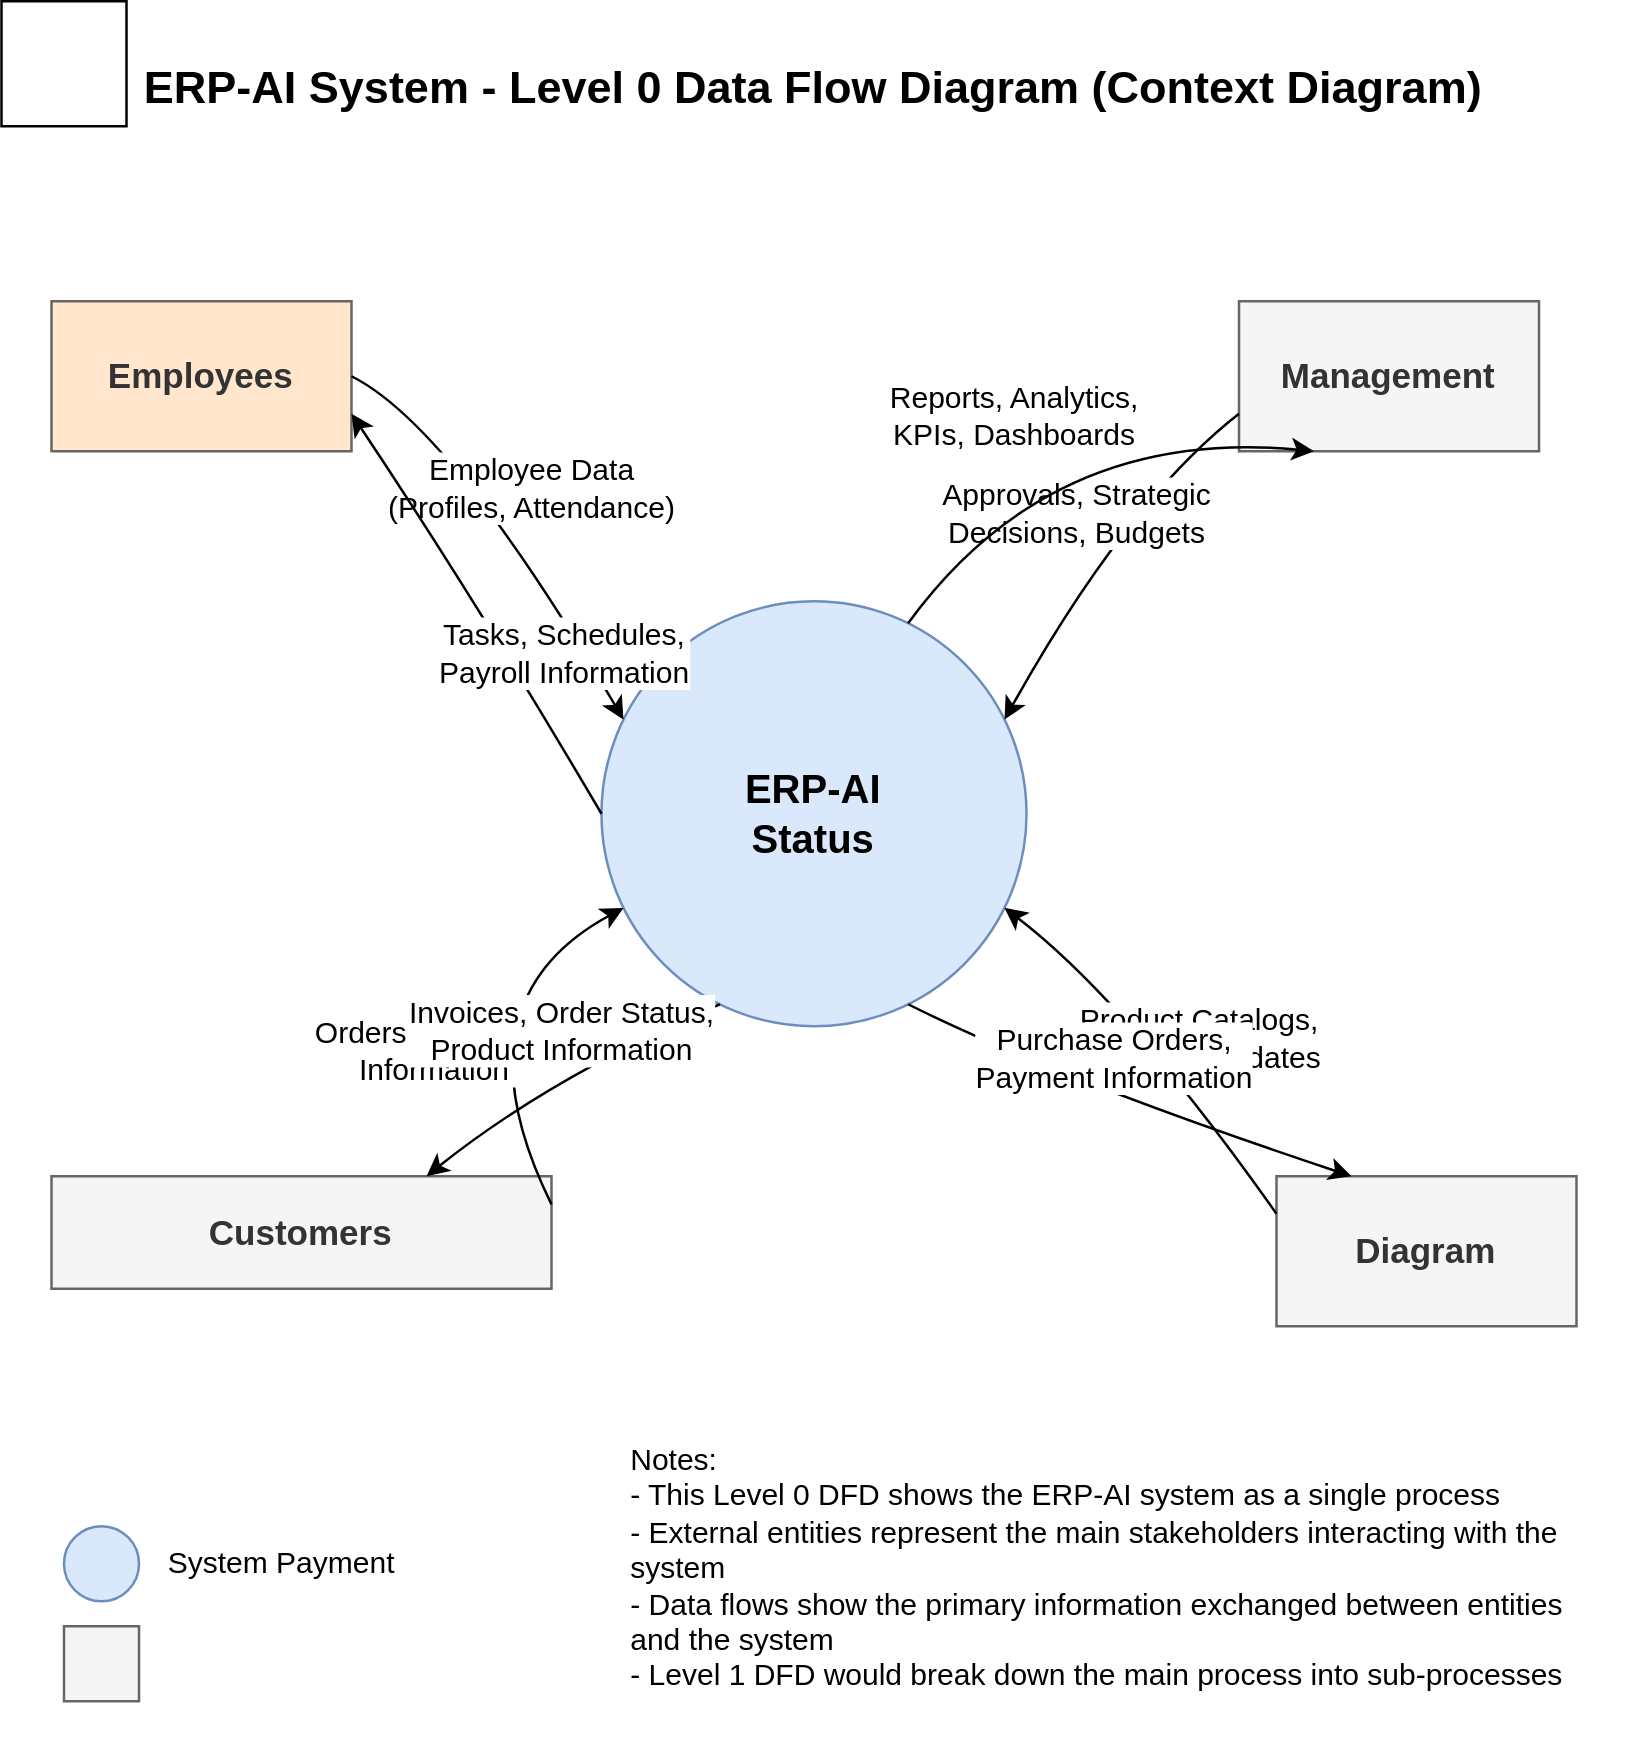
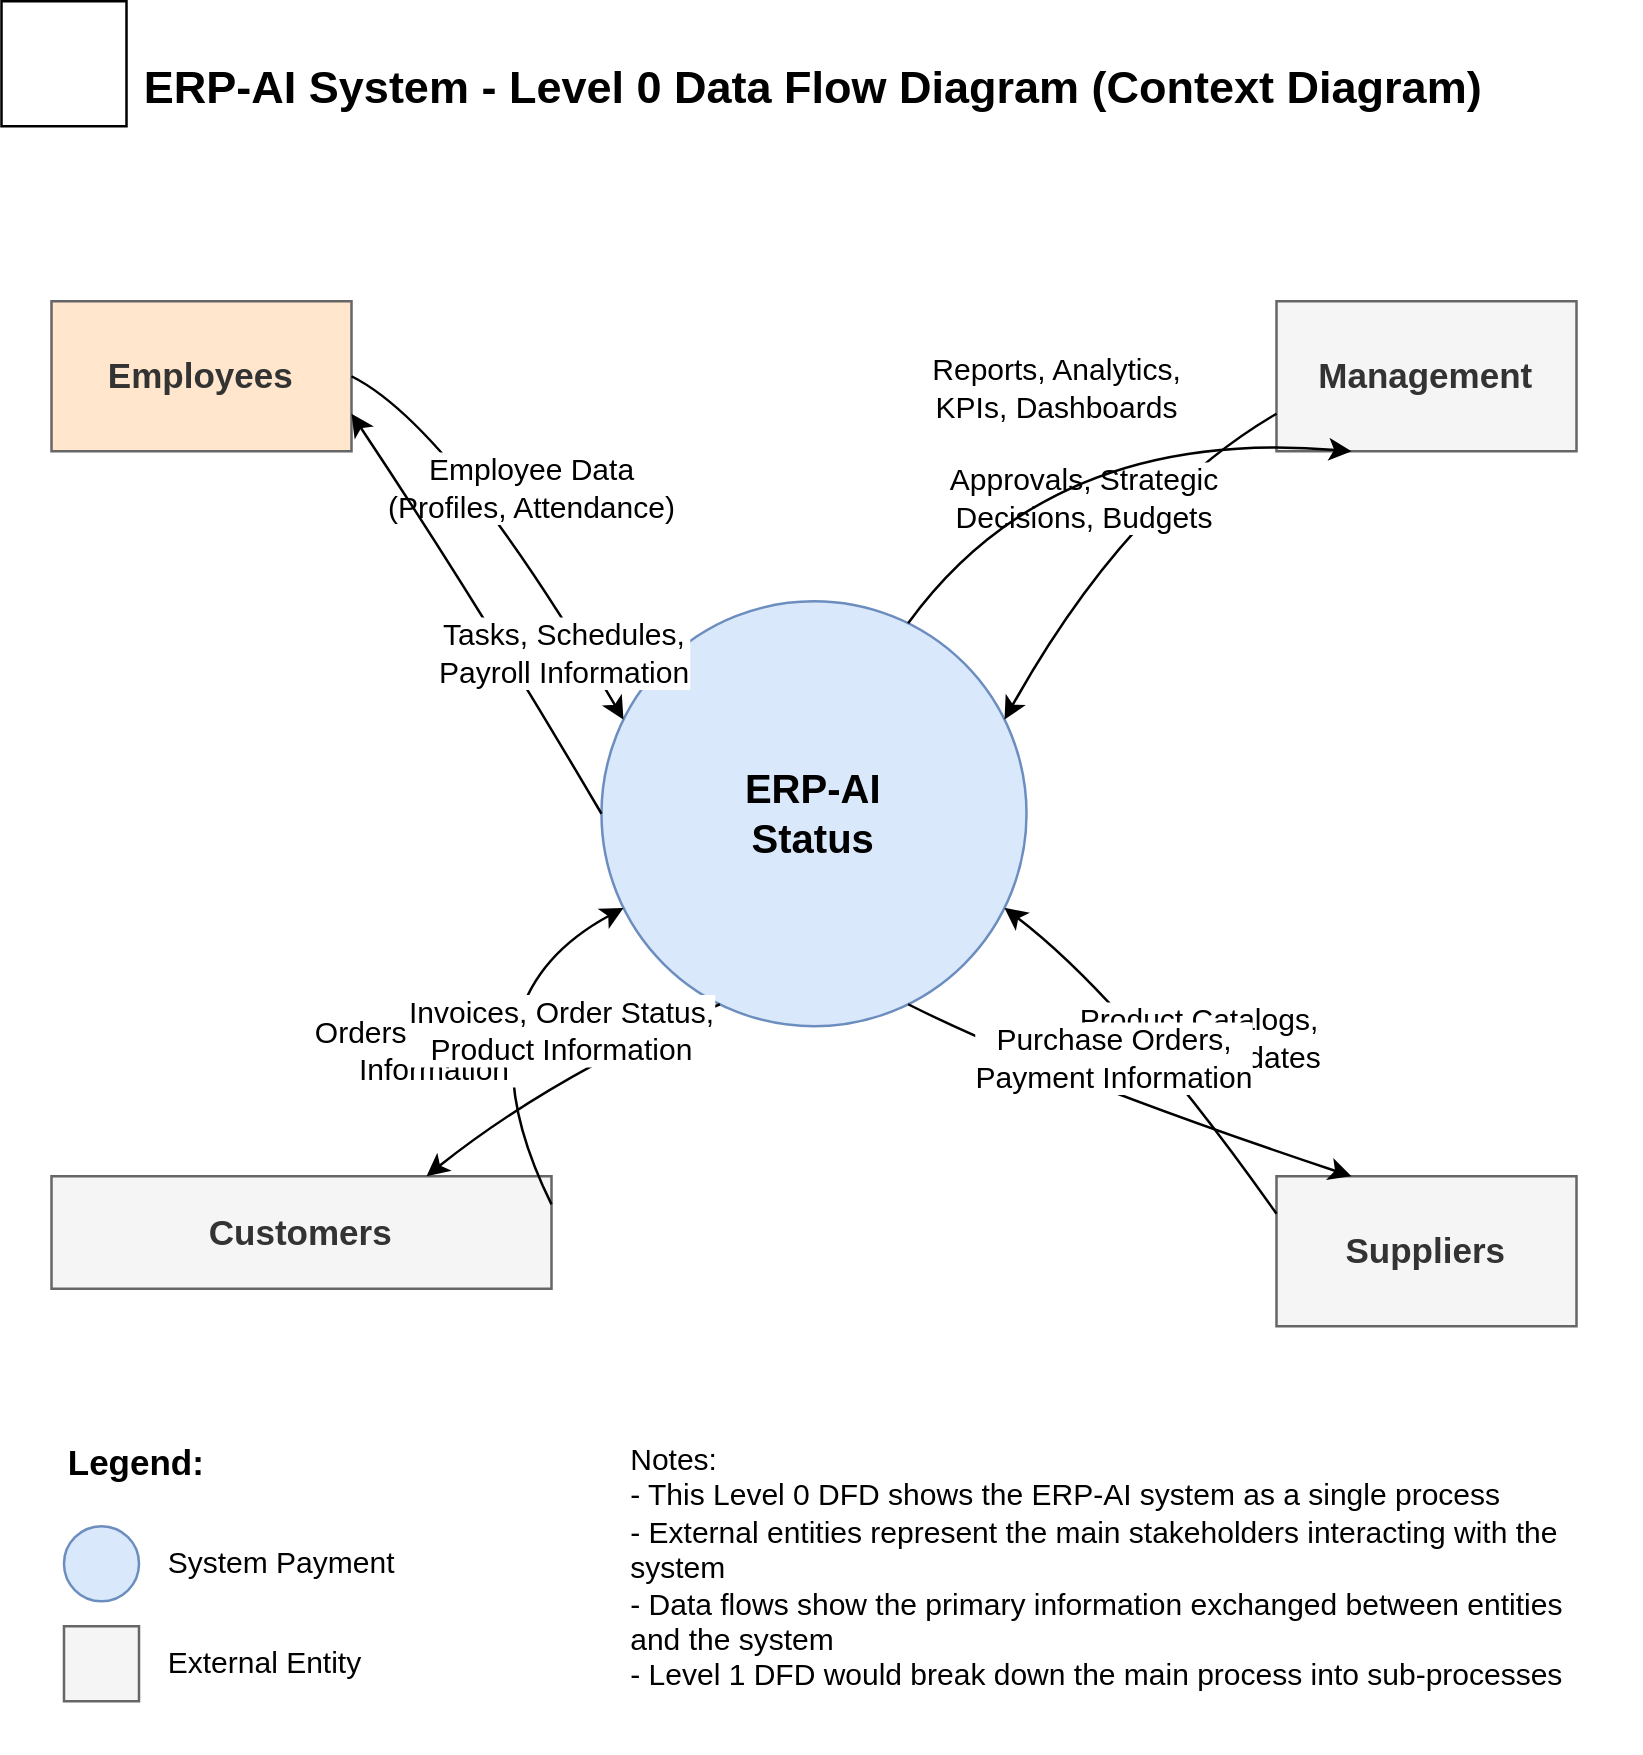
(1389, 376) -> (1426, 376)
(1426, 1251) -> (1426, 1251)
none -> (189, 1464)
none -> (289, 1664)
